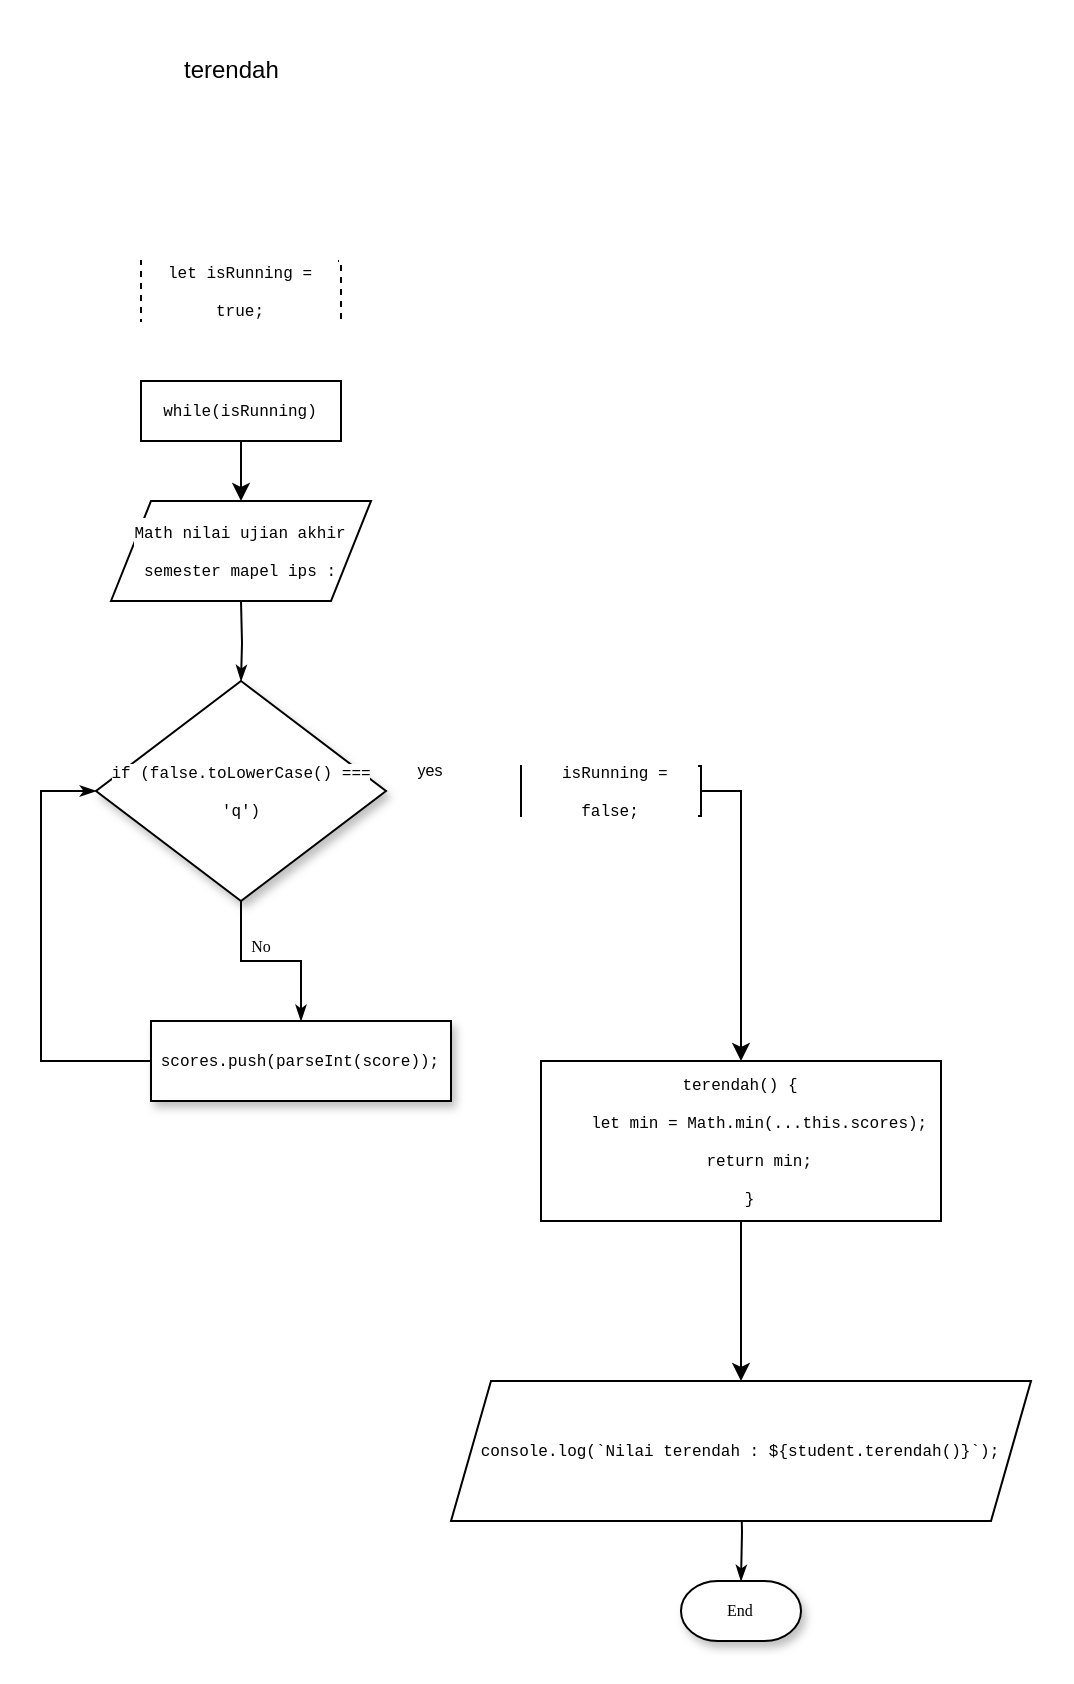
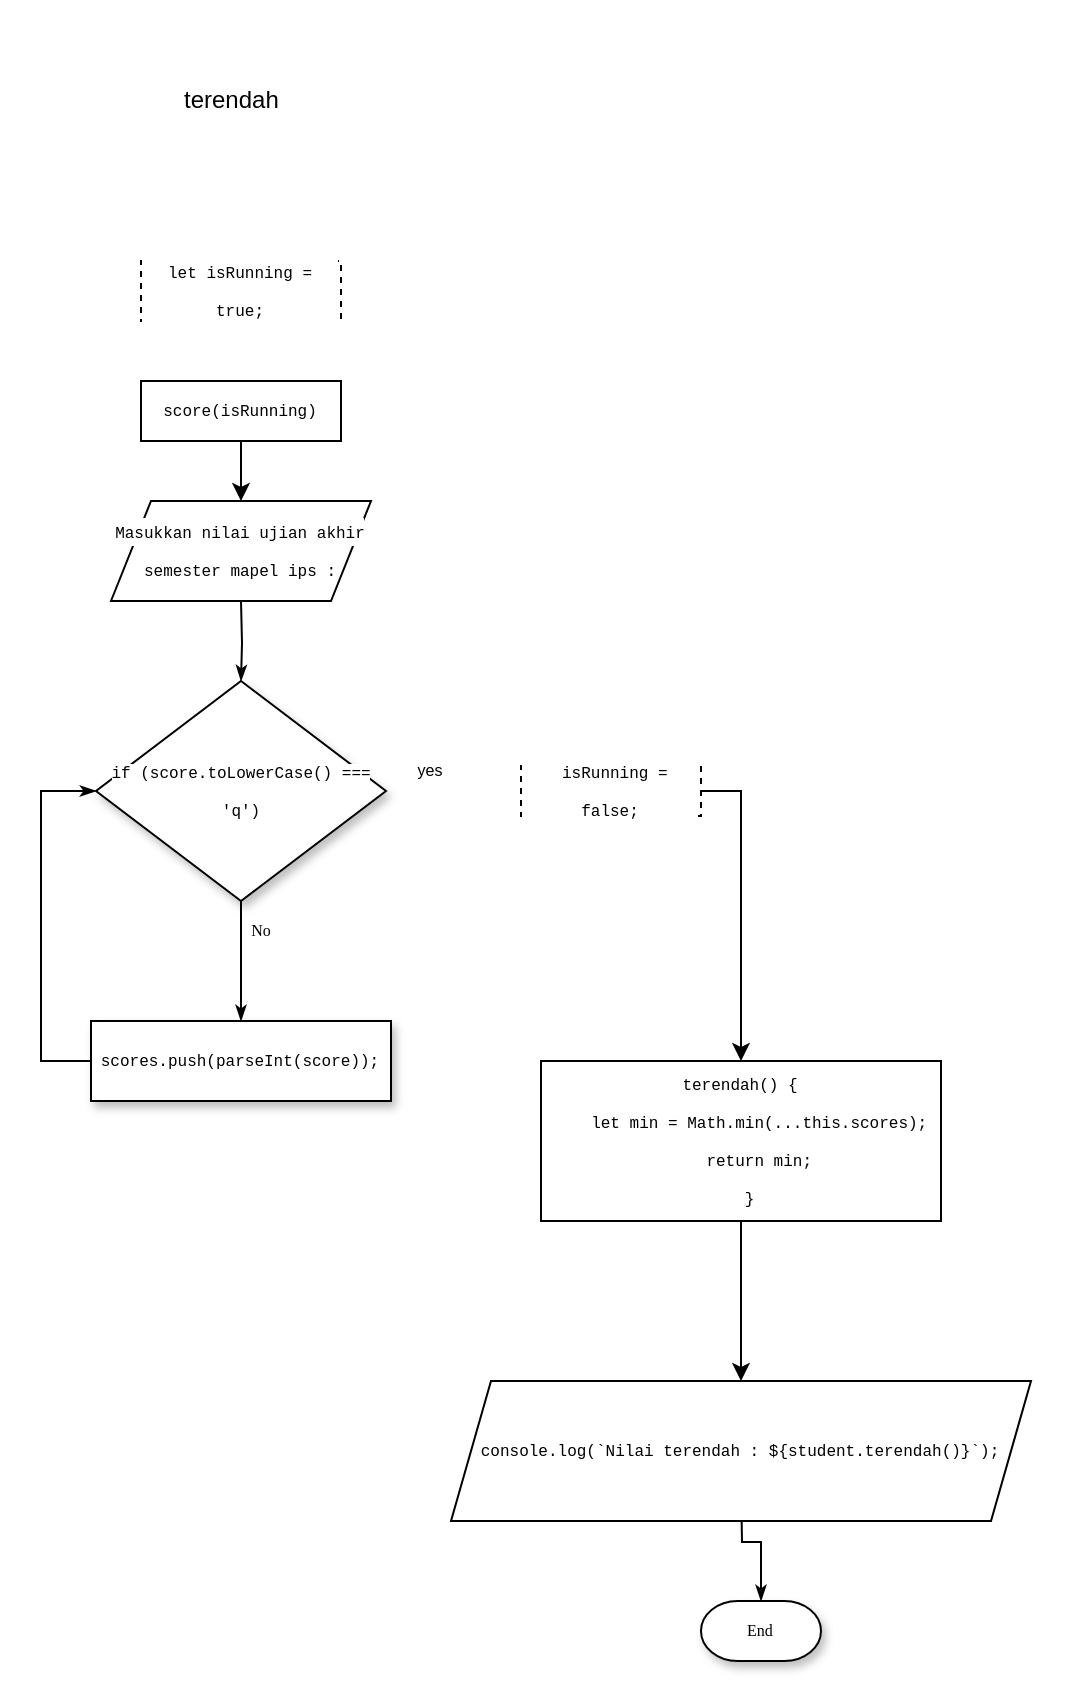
(241, 71) -> (241, 101)
(241, 411) -> (241, 411)
(241, 551) -> (241, 551)
(242, 791) -> (242, 791)
(611, 791) -> (611, 791)
(301, 1061) -> (241, 1061)
(741, 1611) -> (761, 1631)
